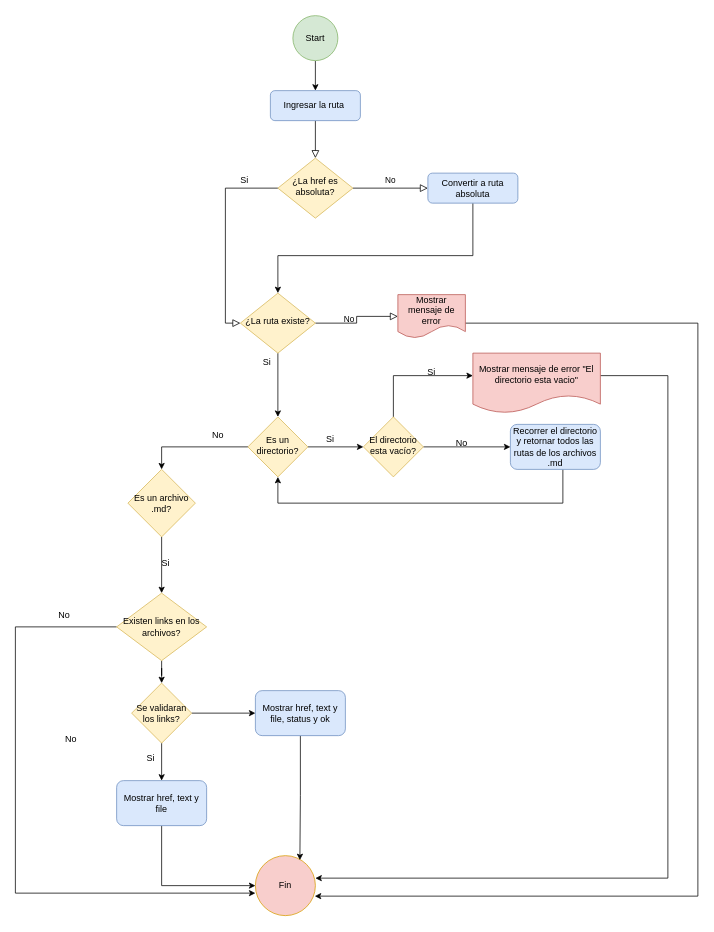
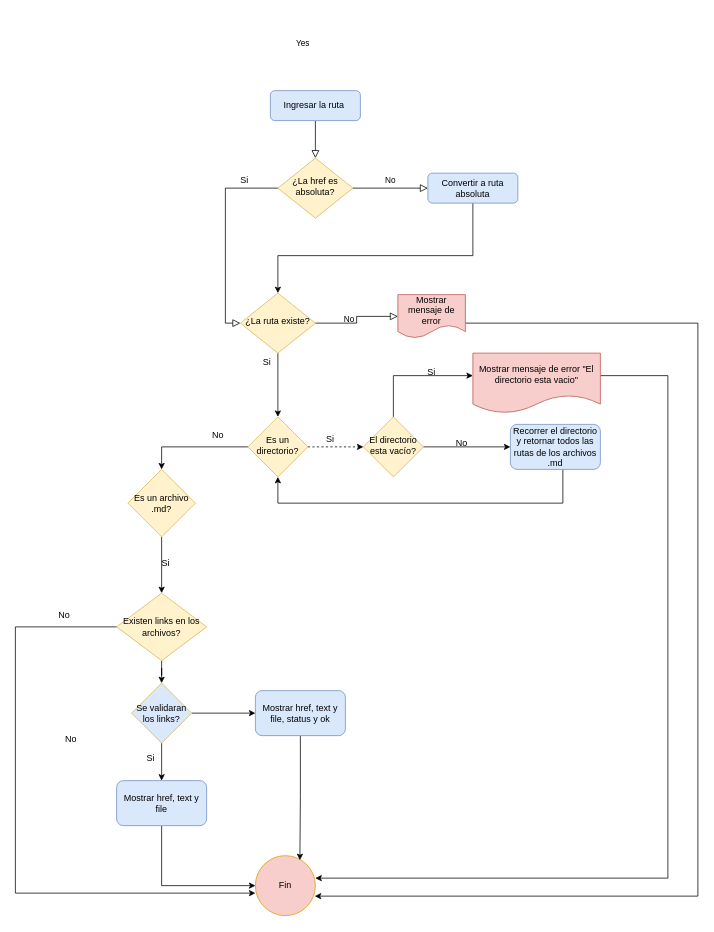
(315, 38) -> none
(315, 72) -> none
(332, 447) -> (332, 447)
(162, 713) -> (162, 713)
